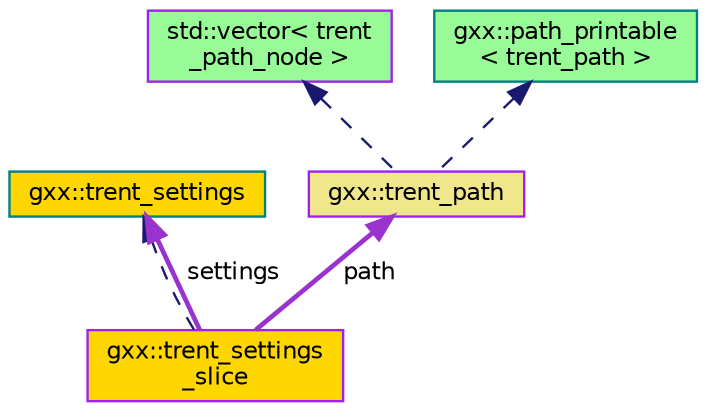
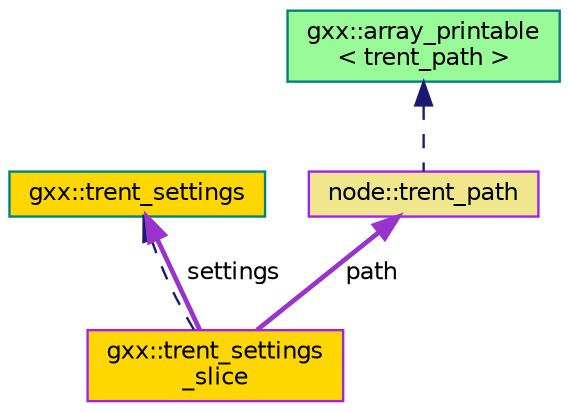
(270, 46) -> none
(566, 46) -> (424, 46)
(417, 194) -> (424, 194)
